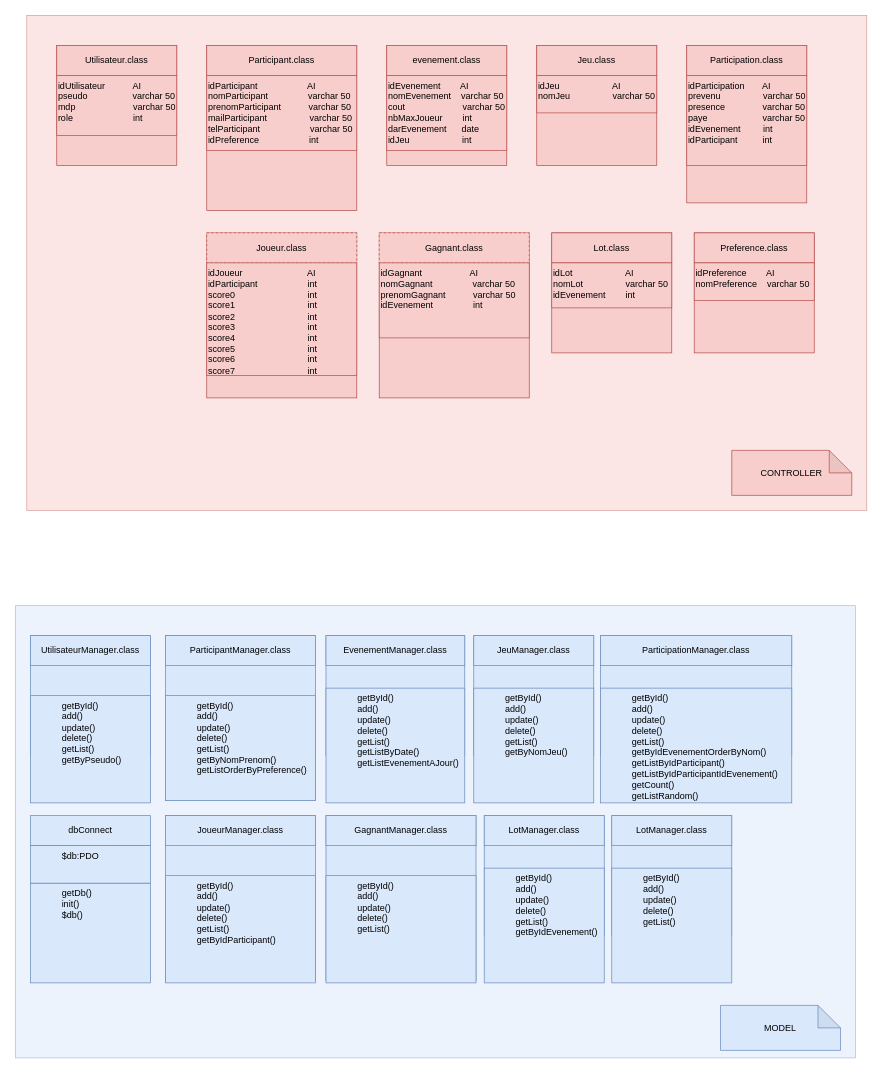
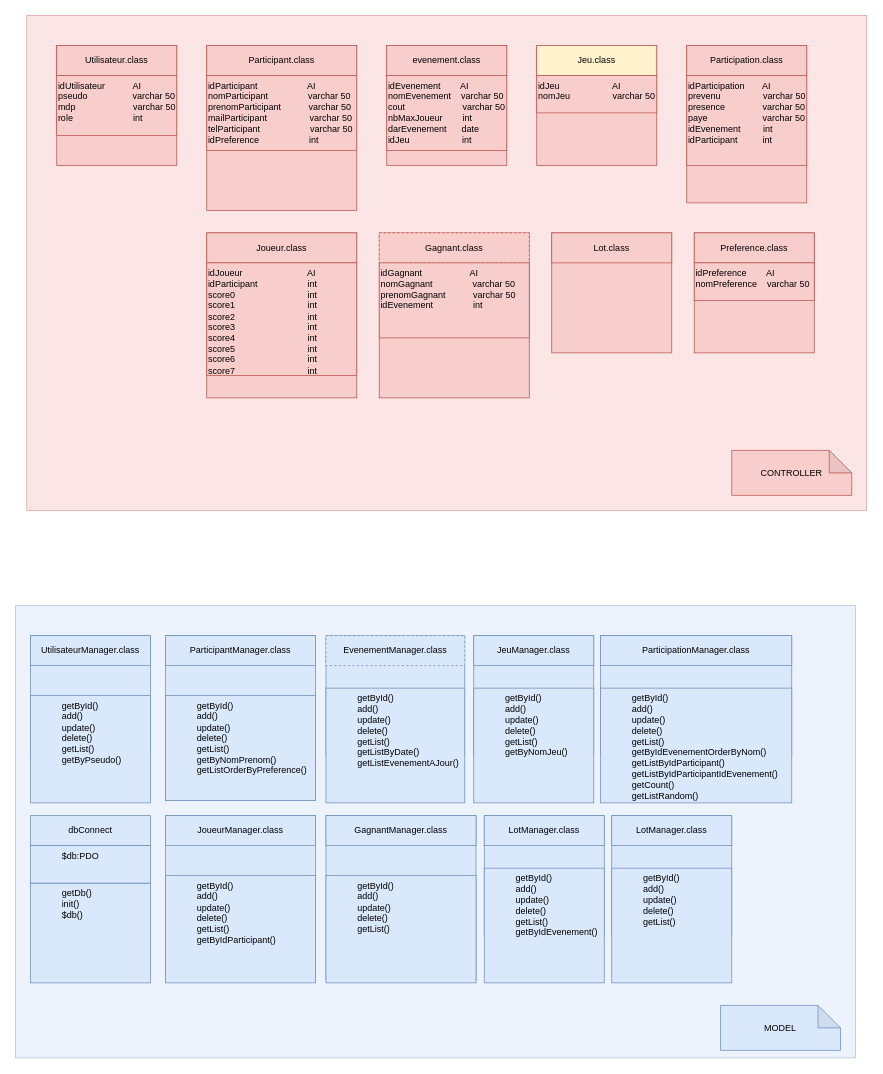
(597, 60) -> (597, 60)
(282, 248) -> (282, 248)
(612, 285) -> none
(395, 651) -> (395, 651)
